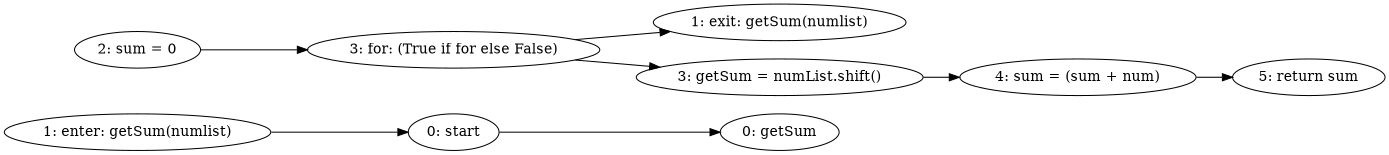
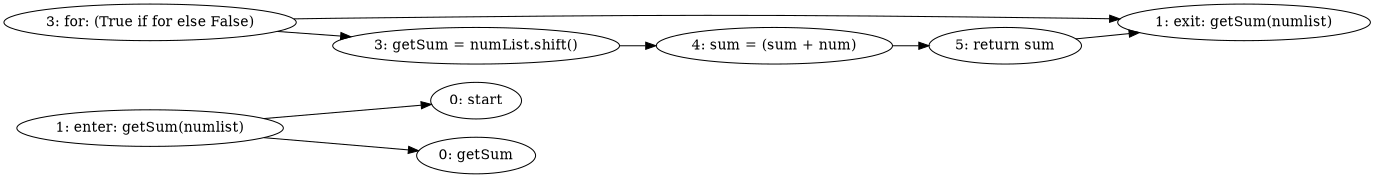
none -> (1102, 36)
(138, 50) -> none
(605, 132) -> (336, 144)
